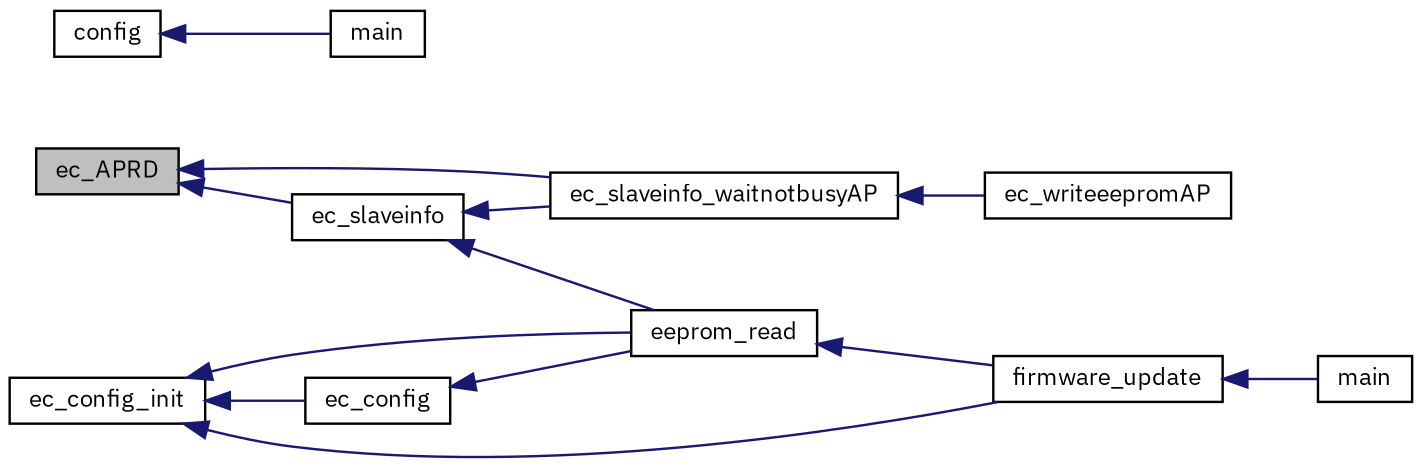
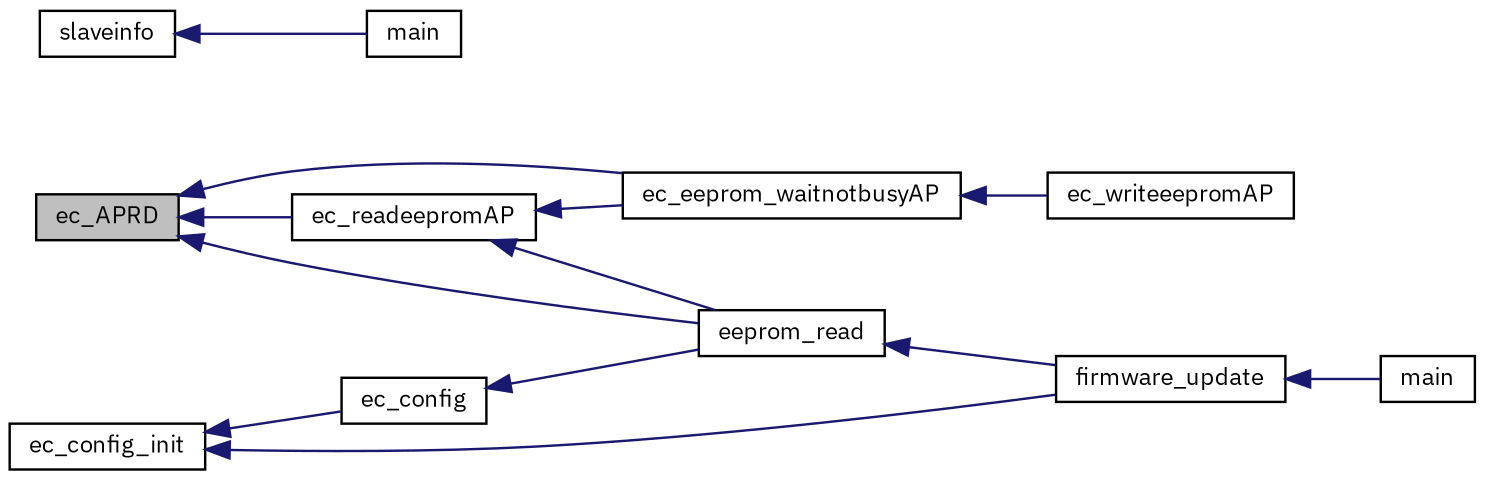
(107, 34) -> (107, 34)
(724, 196) -> (792, 196)
(378, 217) -> (414, 217)
(420, 341) -> (449, 290)
